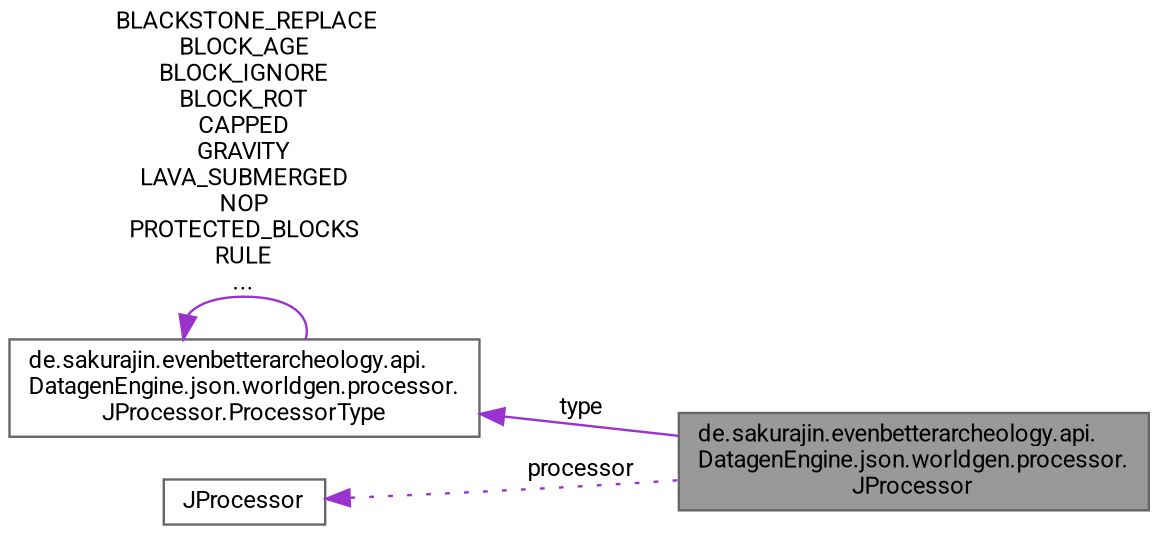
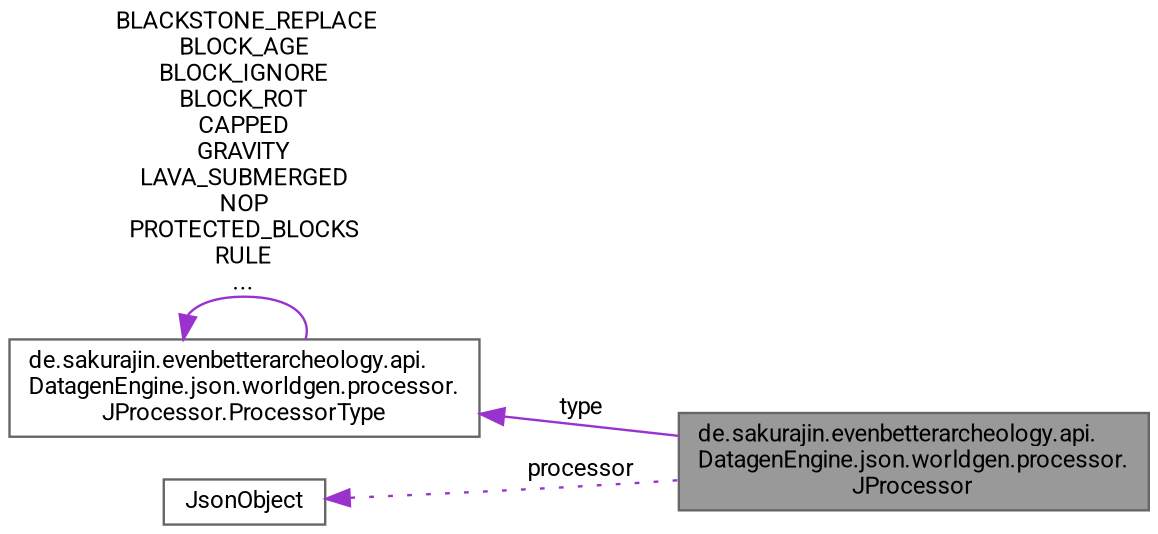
(244, 502) -> (244, 502)
